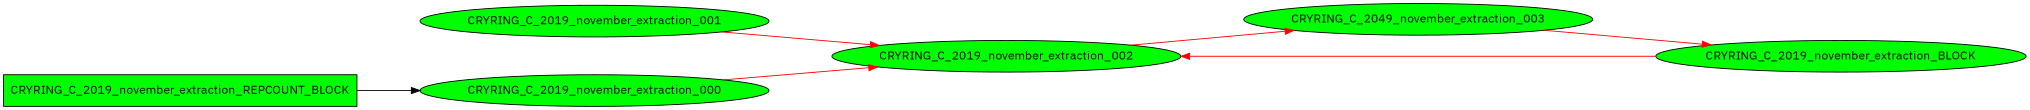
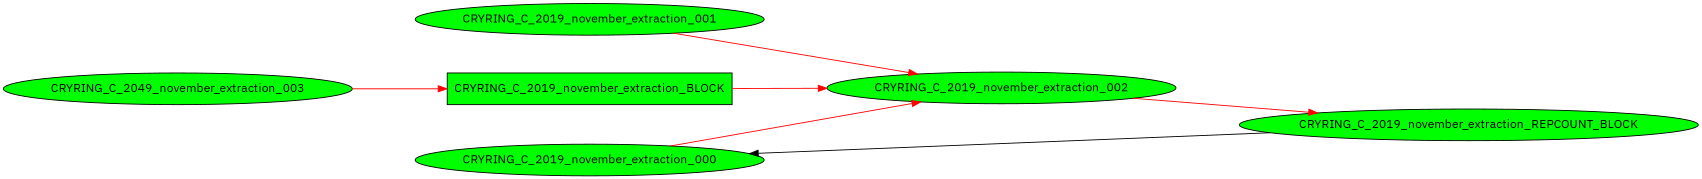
(1208, 38) -> (1221, 105)
(1841, 56) -> (590, 89)
(180, 91) -> (1469, 125)
